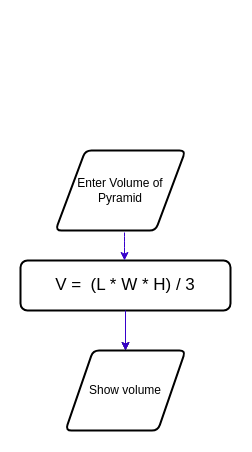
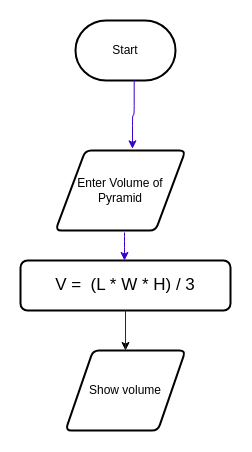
none -> (126, 51)
none -> (134, 114)
(126, 340) -> (126, 340)
